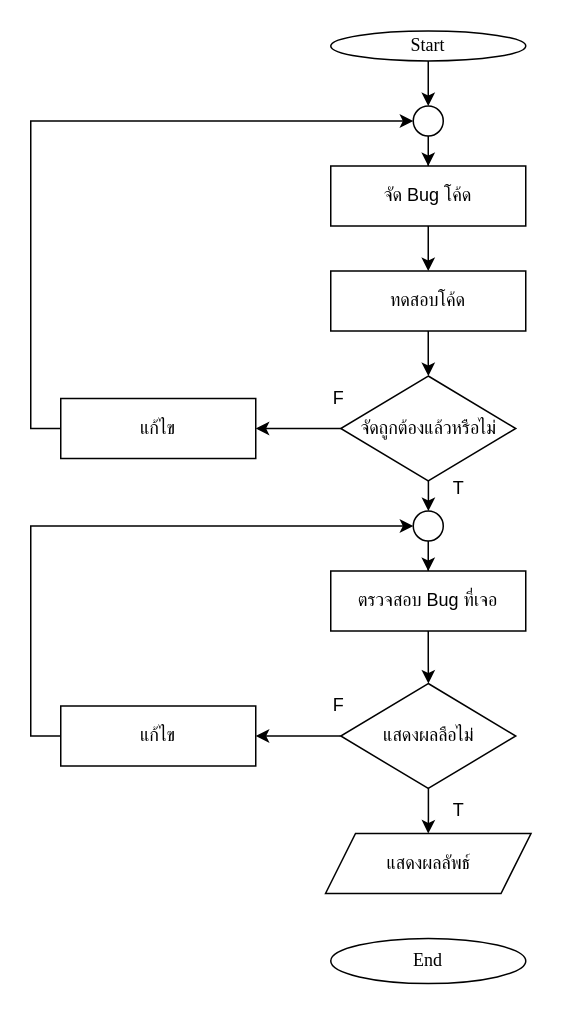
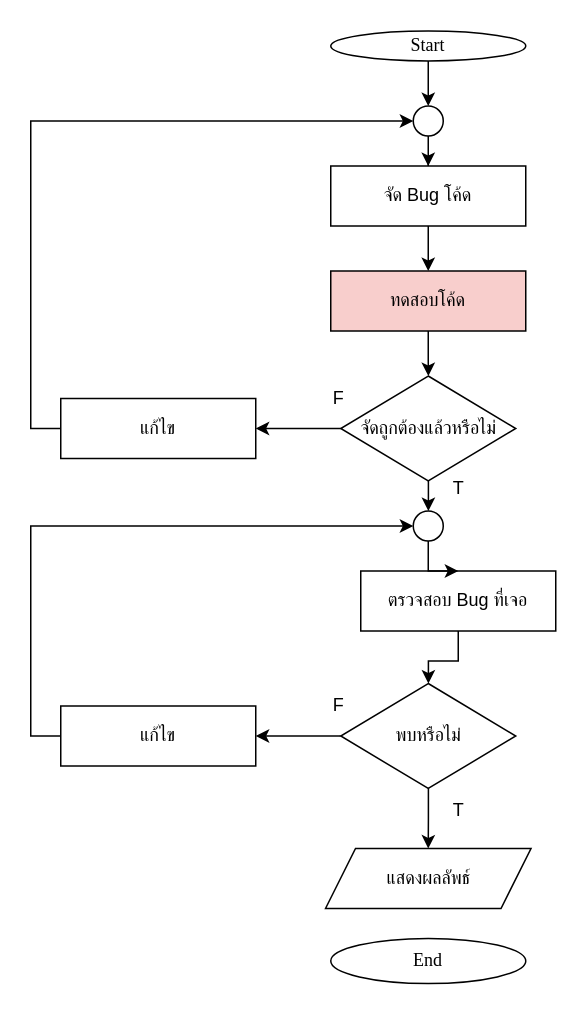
(428, 301) -> (428, 301)
(428, 601) -> (458, 601)
(429, 736) -> (429, 736)
(428, 863) -> (428, 878)
